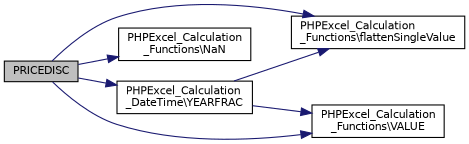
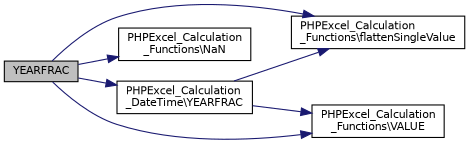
(41, 71) -> (41, 71)
